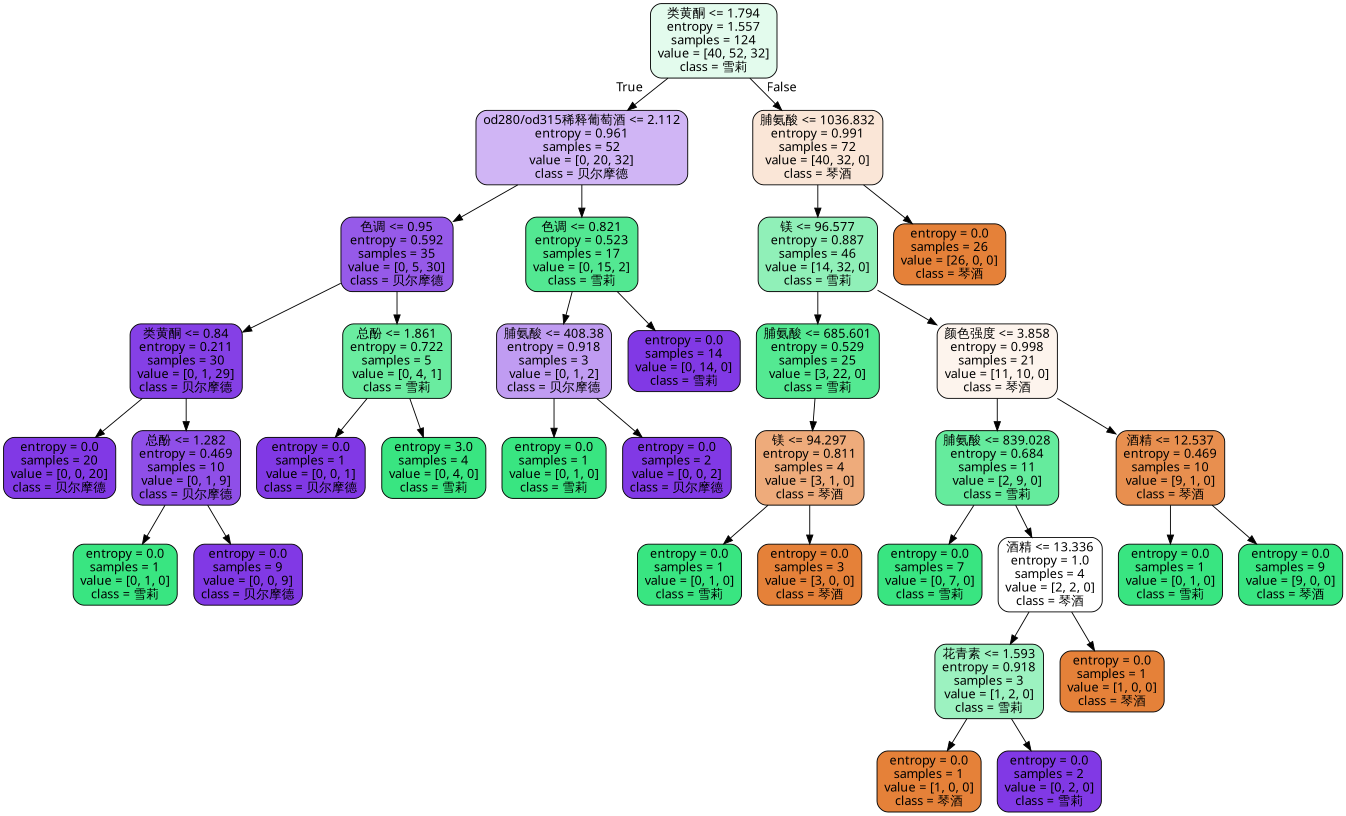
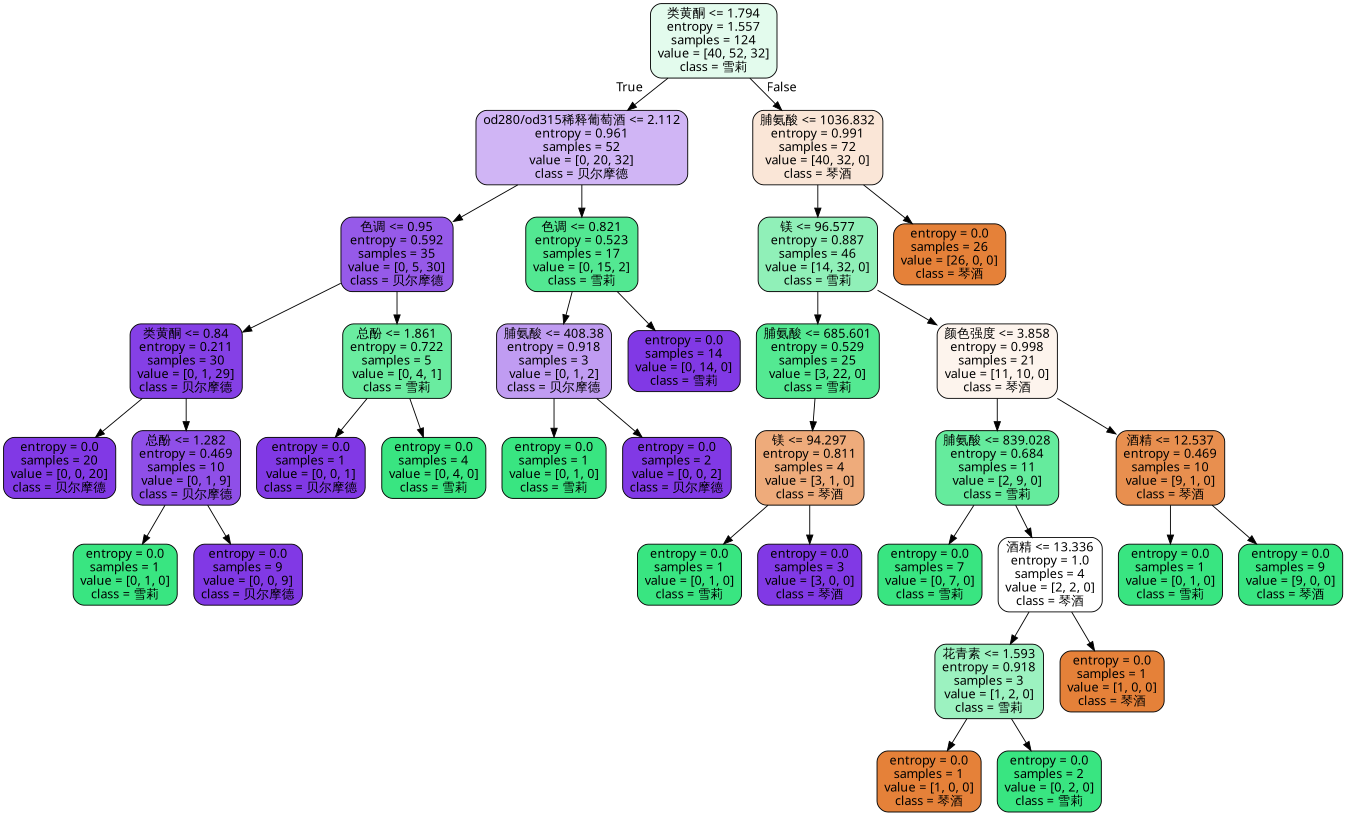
(434, 468) -> (434, 468)
(810, 575) -> (810, 575)
(1049, 781) -> (1049, 781)
